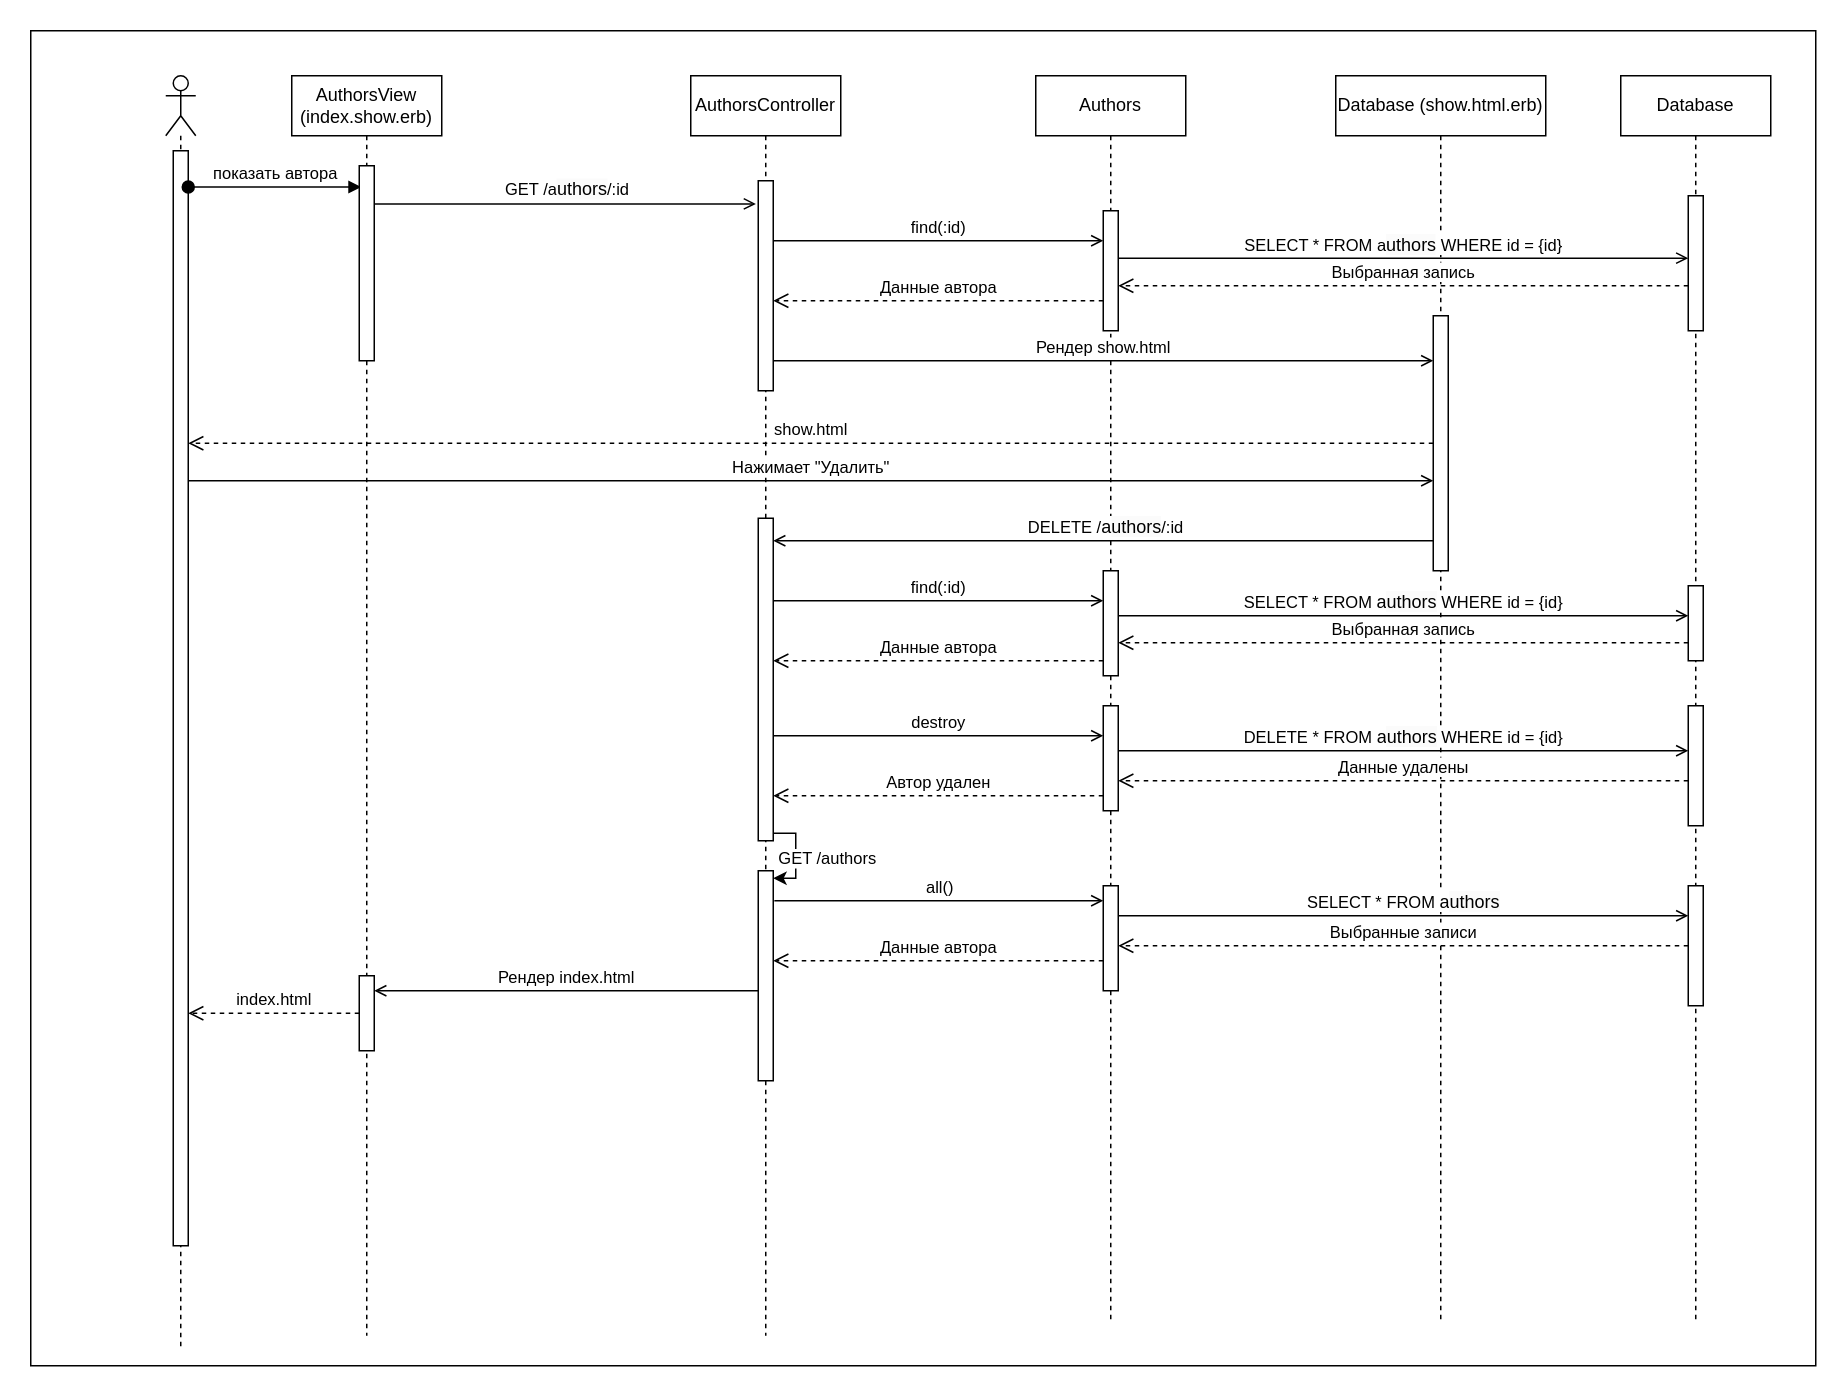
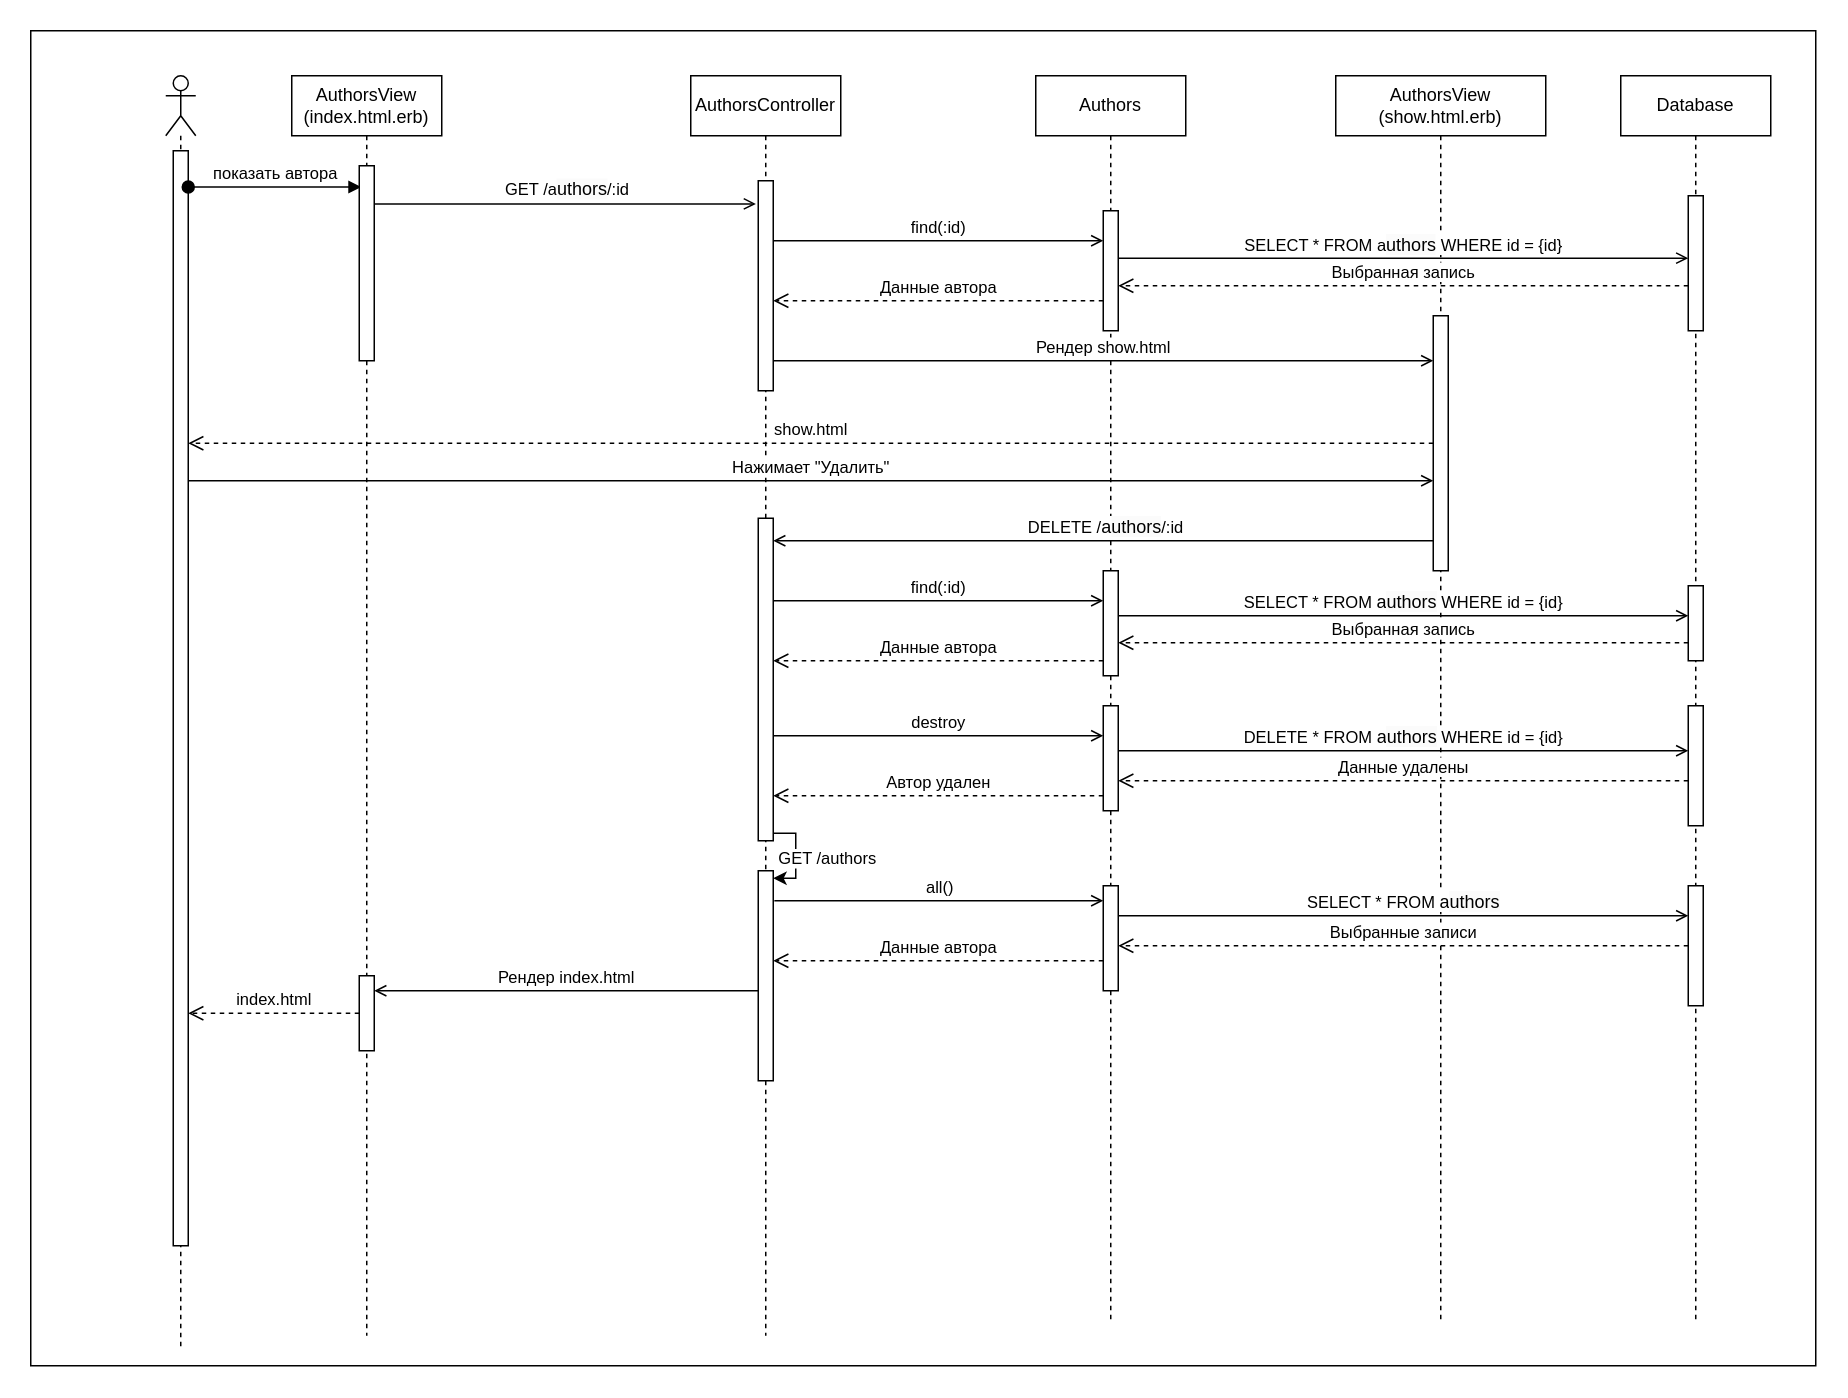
(367, 106) -> (367, 106)
(1441, 106) -> (1441, 106)
